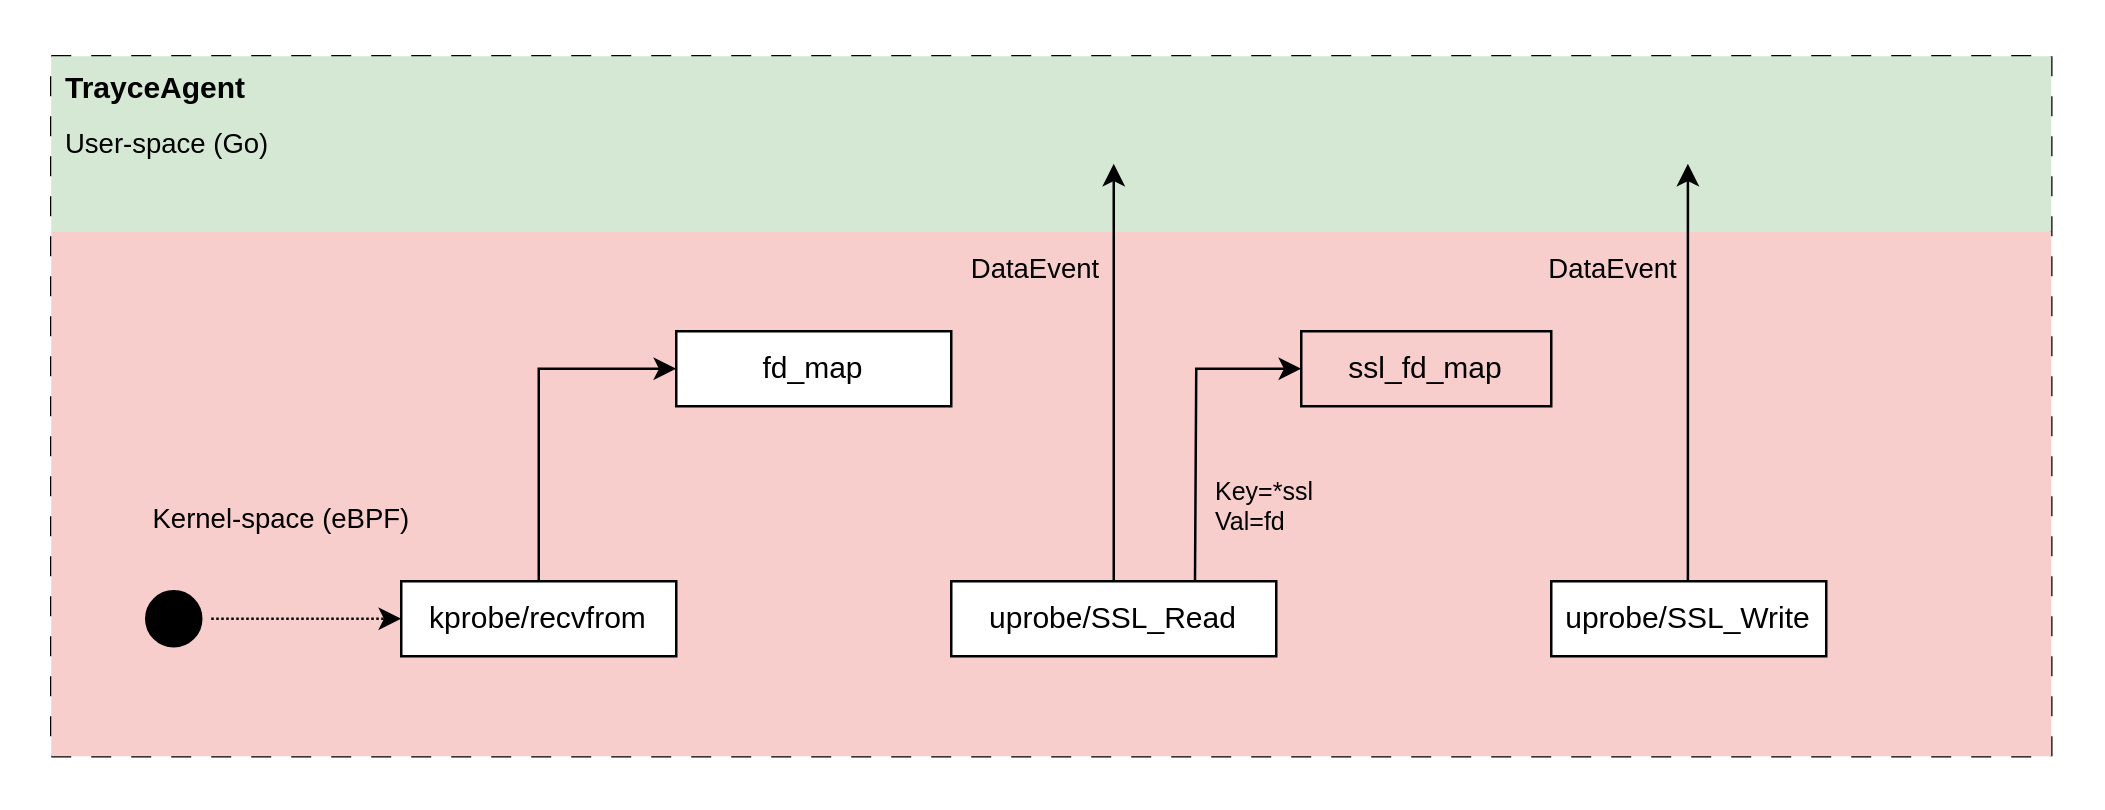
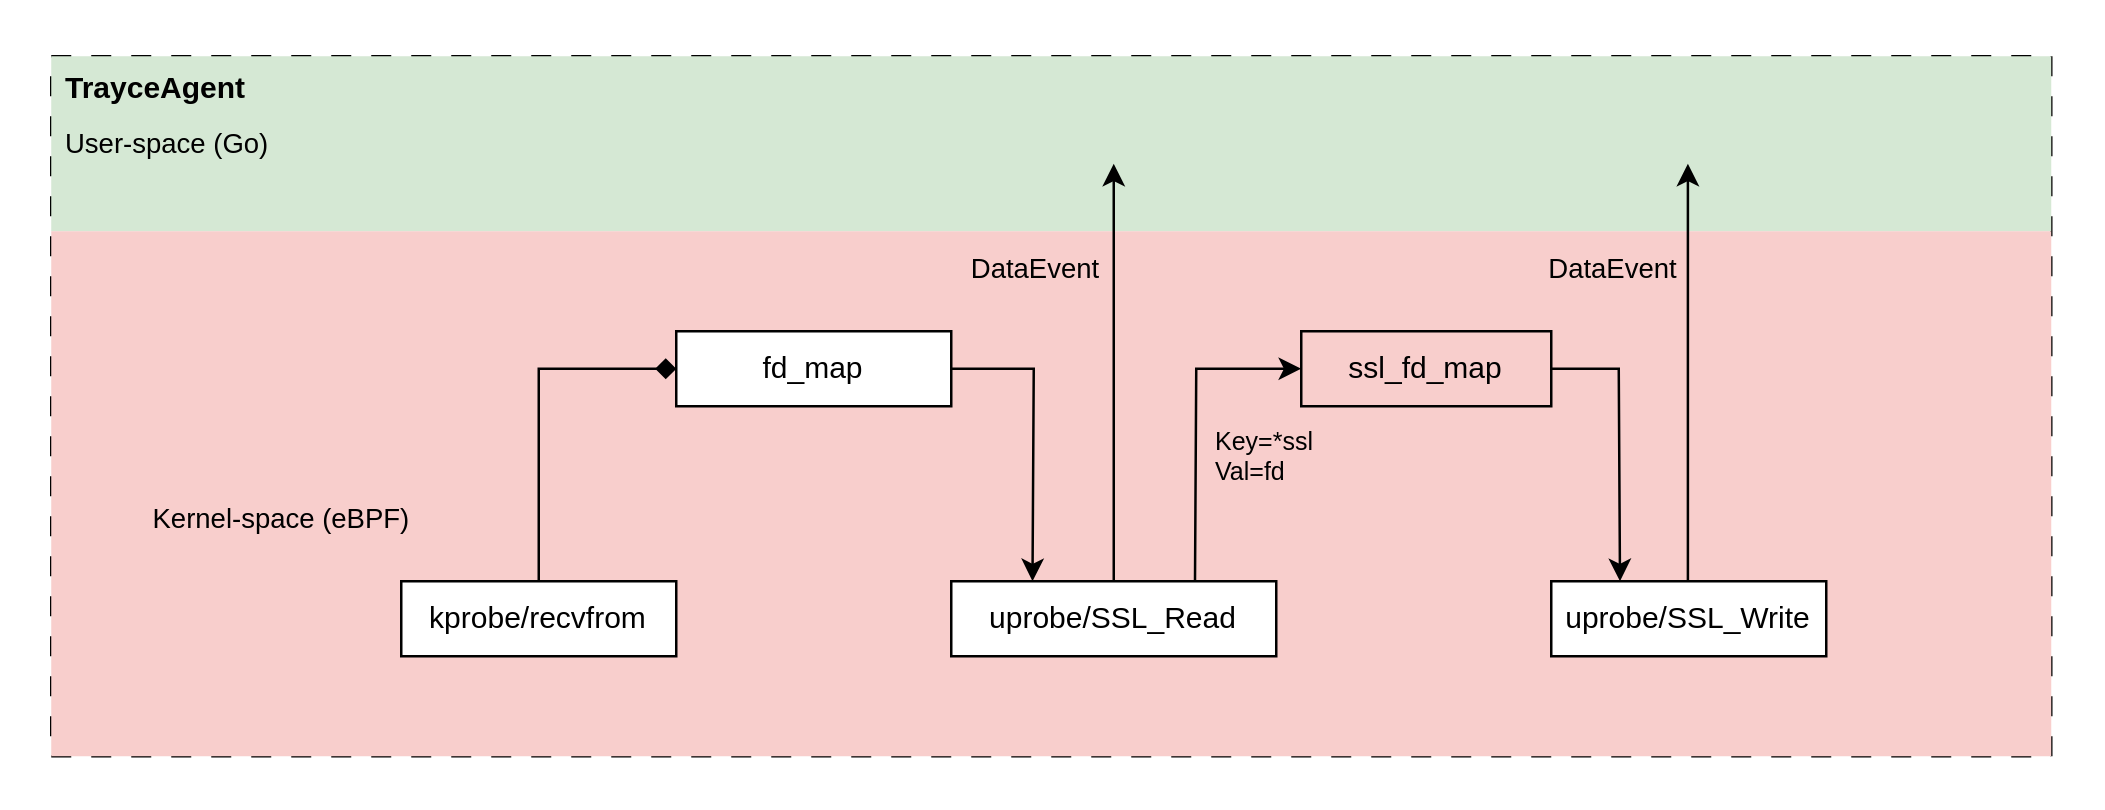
(657, 369) -> (656, 369)
none -> (1033, 426)
none -> (1619, 433)
(1324, 506) -> (1324, 456)
(174, 619) -> none
(298, 619) -> none
